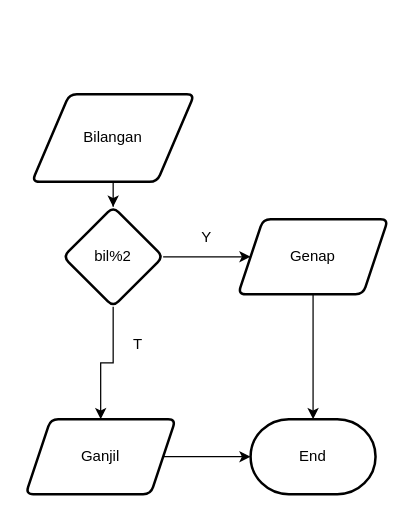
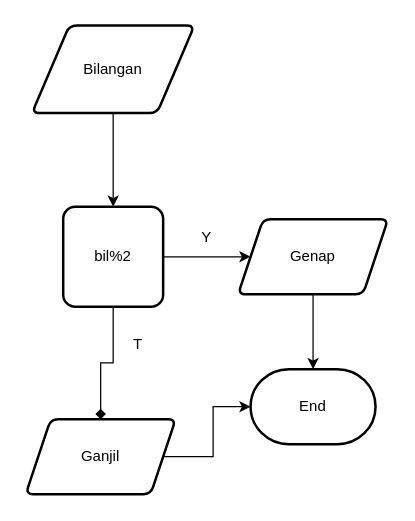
(113, 138) -> (113, 69)
(113, 257) -> (113, 257)
(101, 409) -> (101, 408)
(313, 457) -> (313, 407)
